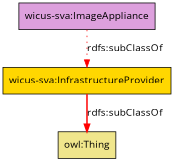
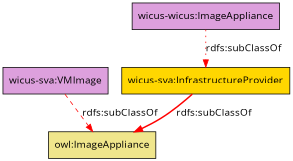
(87, 16) -> (206, 16)
none -> (56, 81)
(87, 145) -> (102, 145)
